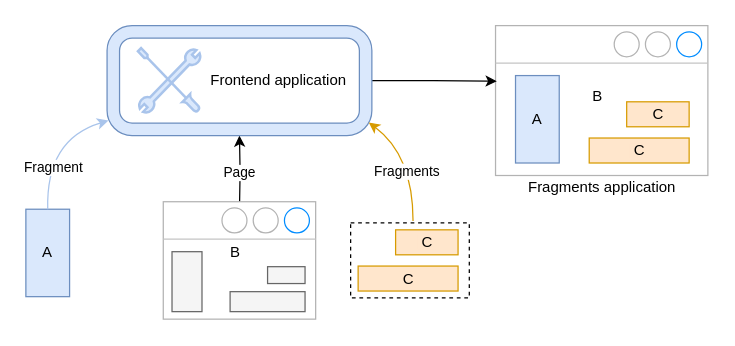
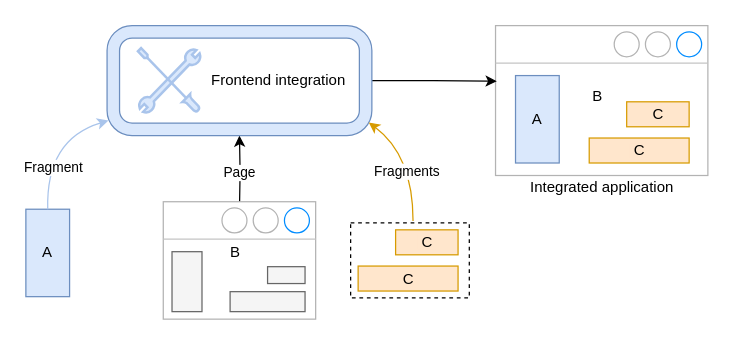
(279, 81) -> (279, 81)
(603, 188) -> (603, 188)
